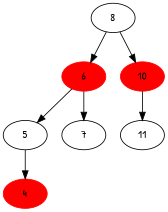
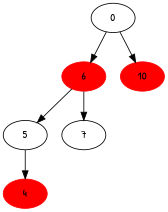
(113, 18) -> (113, 18)
(142, 135) -> none
